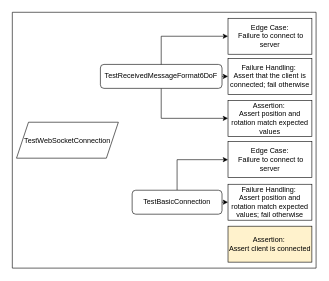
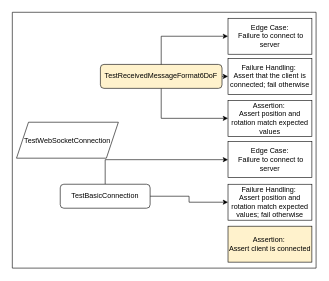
(161, 77) -> (161, 77)
(177, 203) -> (105, 197)
